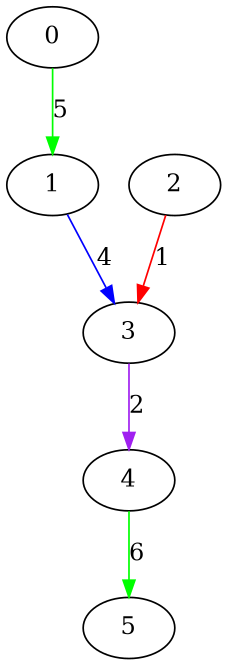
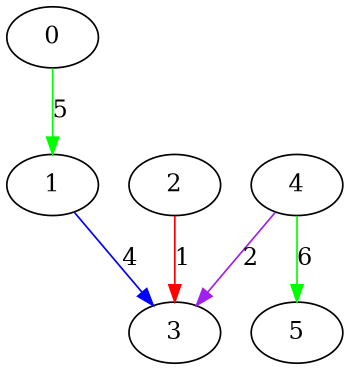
(129, 398) -> (241, 252)
